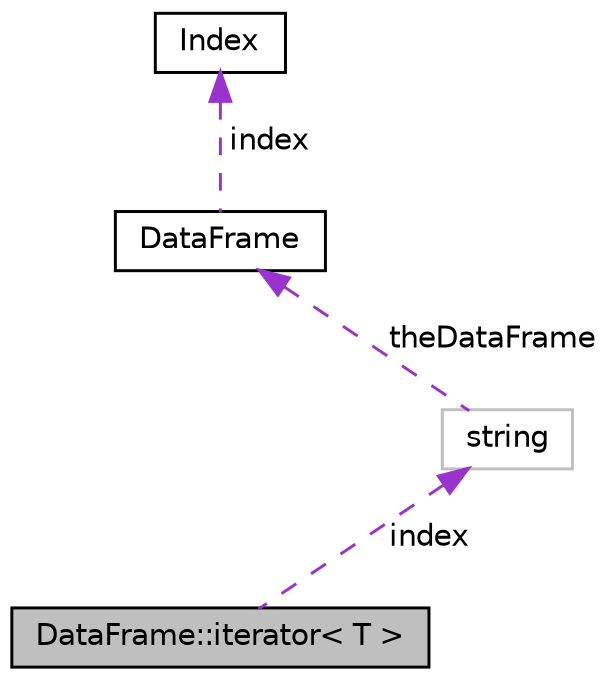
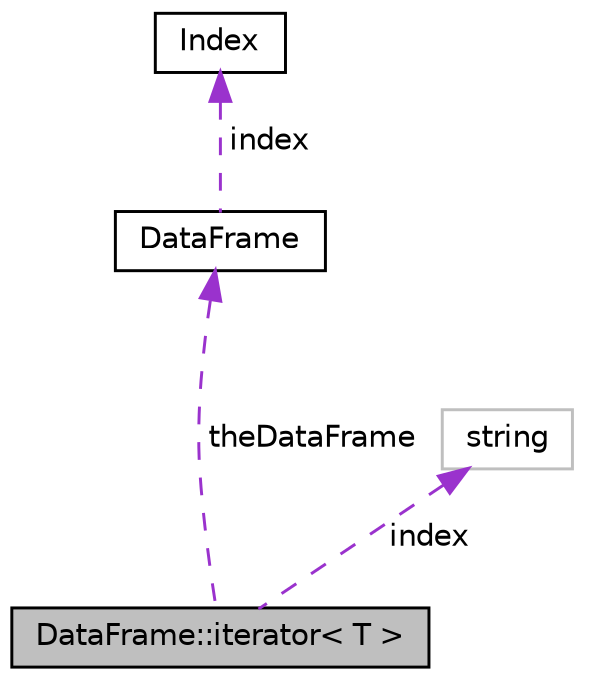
(377, 349) -> (199, 455)
